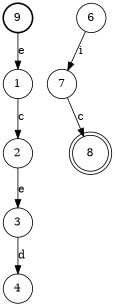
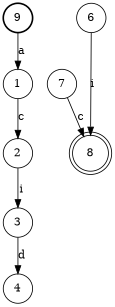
(78, 47) -> (91, 80)
(22, 51) -> (22, 51)
(22, 190) -> (22, 190)
